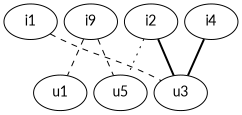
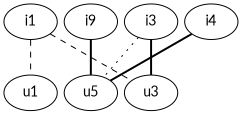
(151, 22) -> (151, 22)
(102, 49) -> (91, 50)
(76, 57) -> (31, 57)
(196, 57) -> (157, 54)
